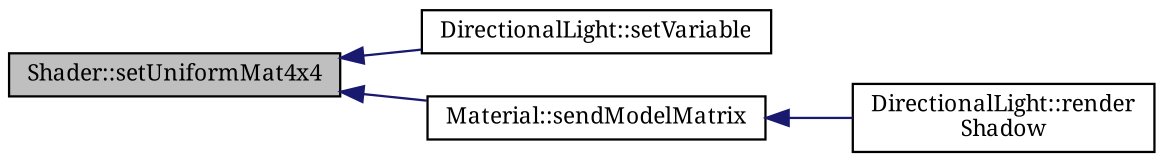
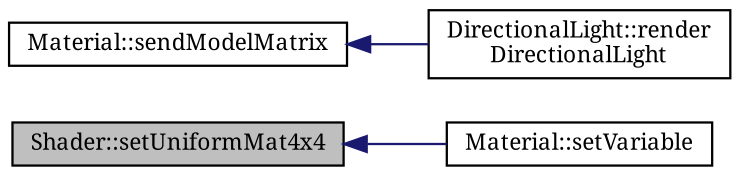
(596, 32) -> (579, 144)
(395, 97) -> none
(1004, 118) -> (579, 44)
